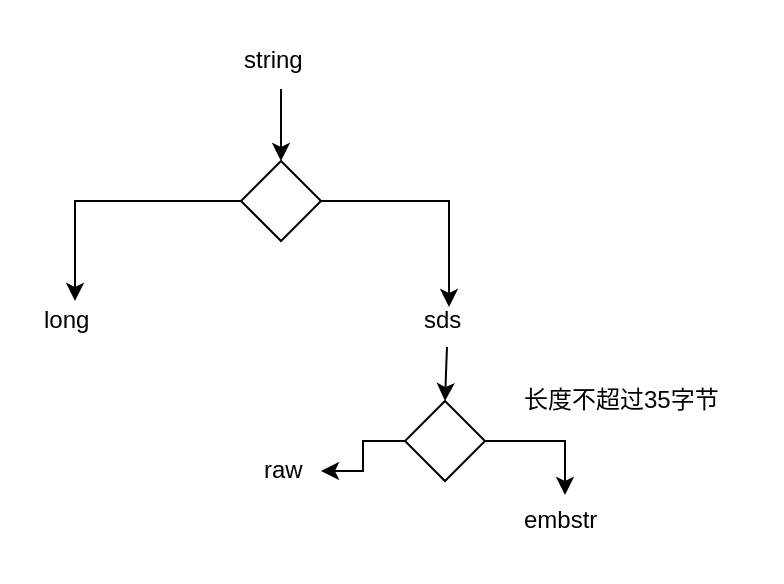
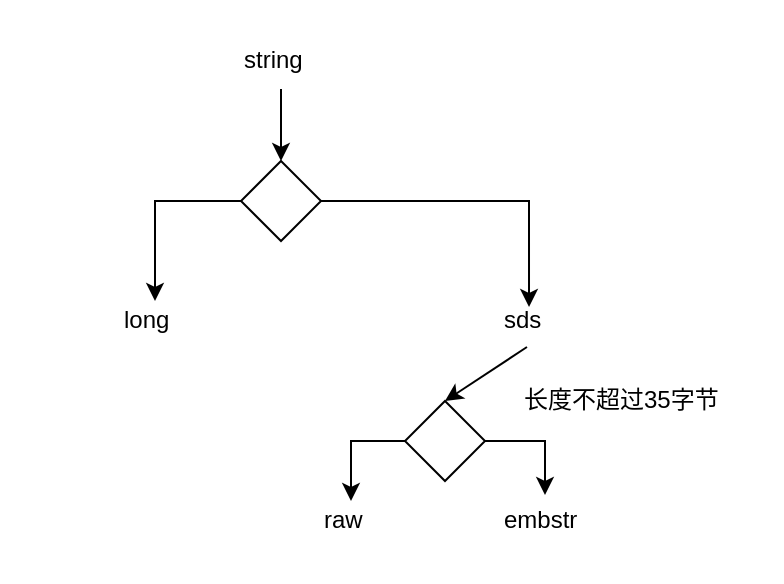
(81, 321) -> (161, 321)
(451, 321) -> (531, 321)
(291, 471) -> (351, 521)
(571, 521) -> (551, 521)
